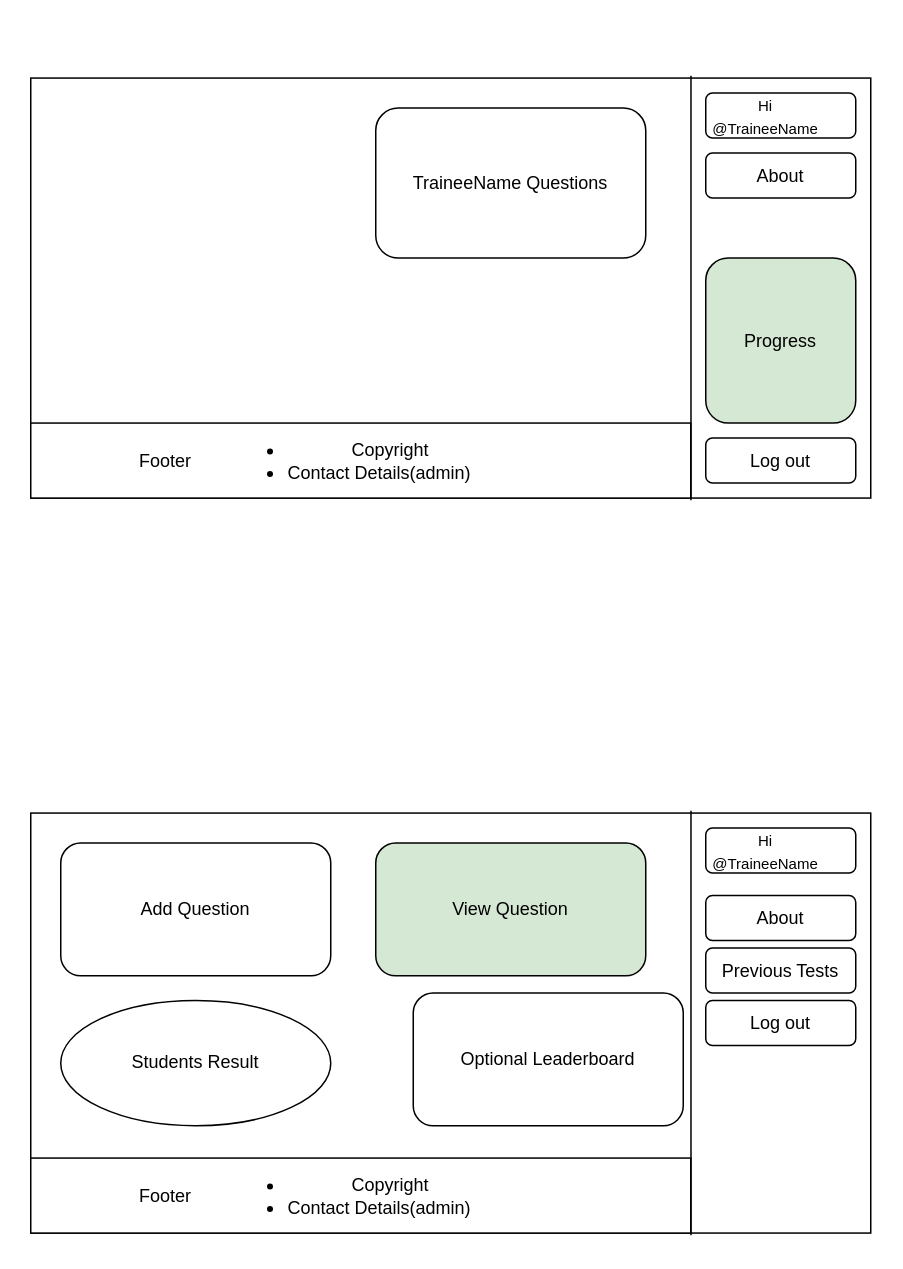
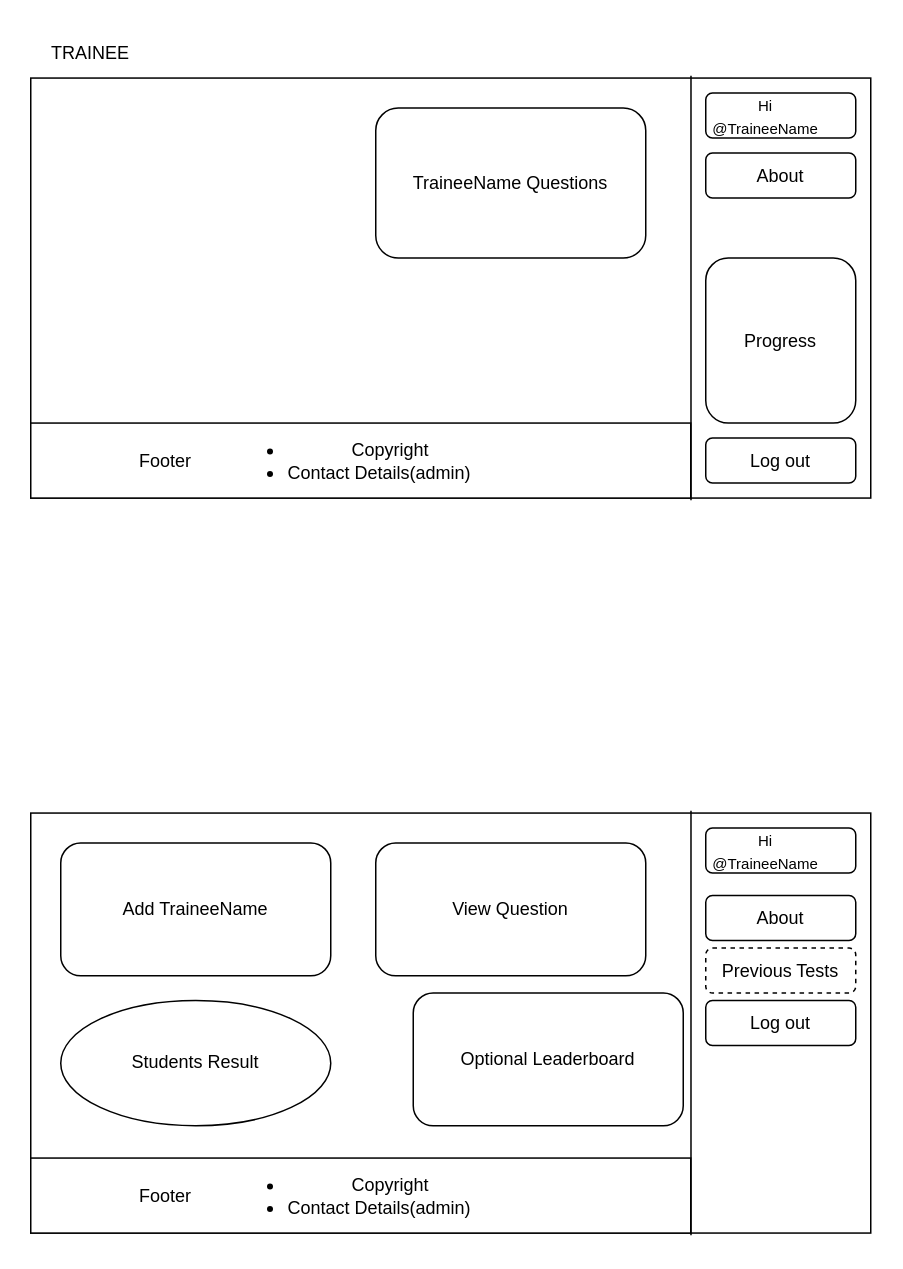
none -> (91, 53)
(781, 341) -> (781, 341)
(511, 909) -> (511, 909)
(196, 910) -> (196, 910)
(781, 971) -> (781, 971)
